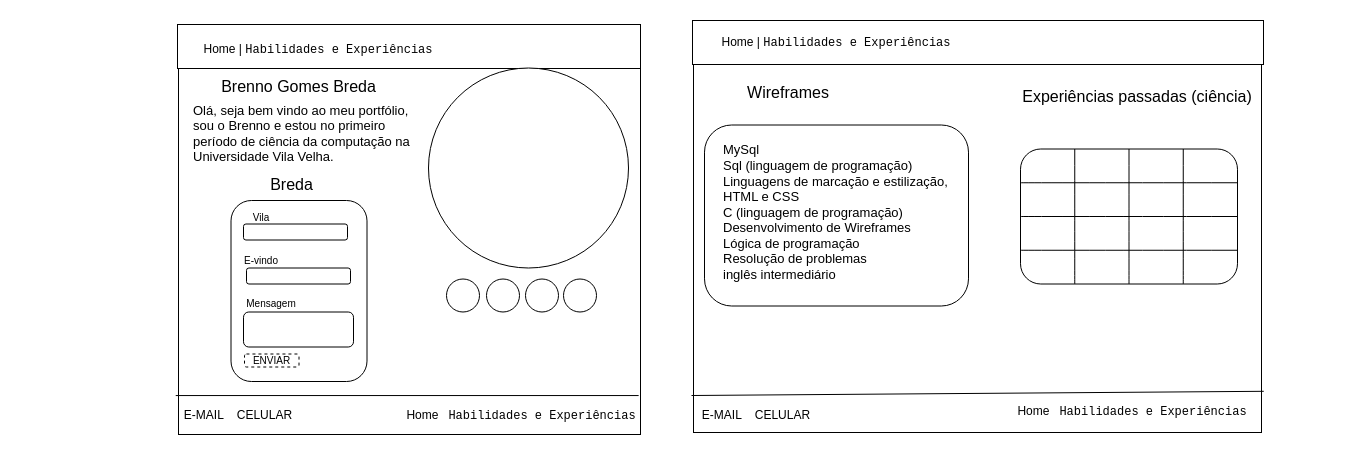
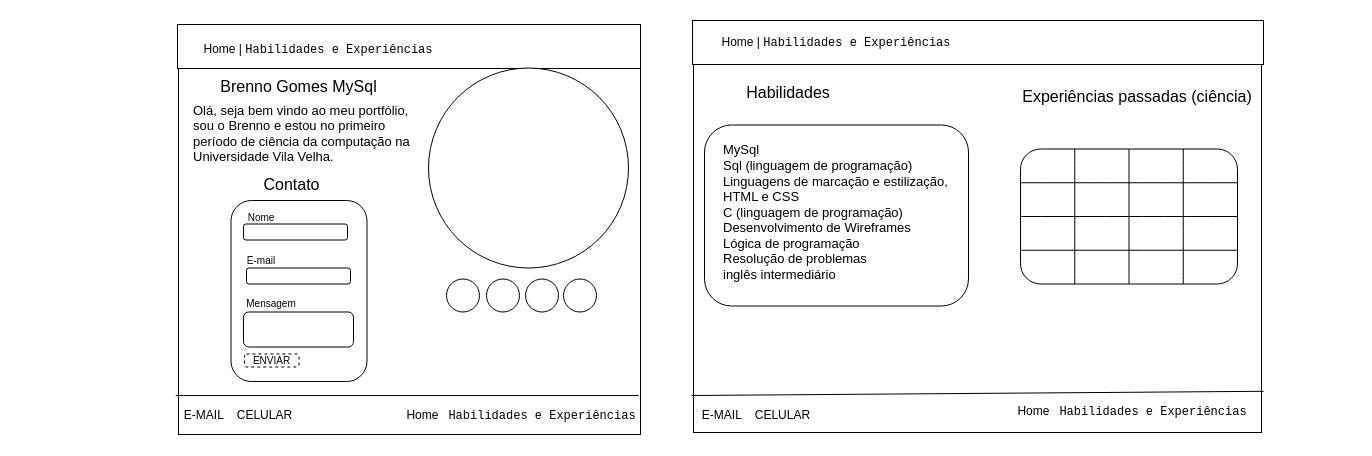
(299, 87) -> (299, 87)
(789, 93) -> (789, 93)
(292, 185) -> (292, 185)
(262, 216) -> (262, 216)
(262, 261) -> (262, 261)
